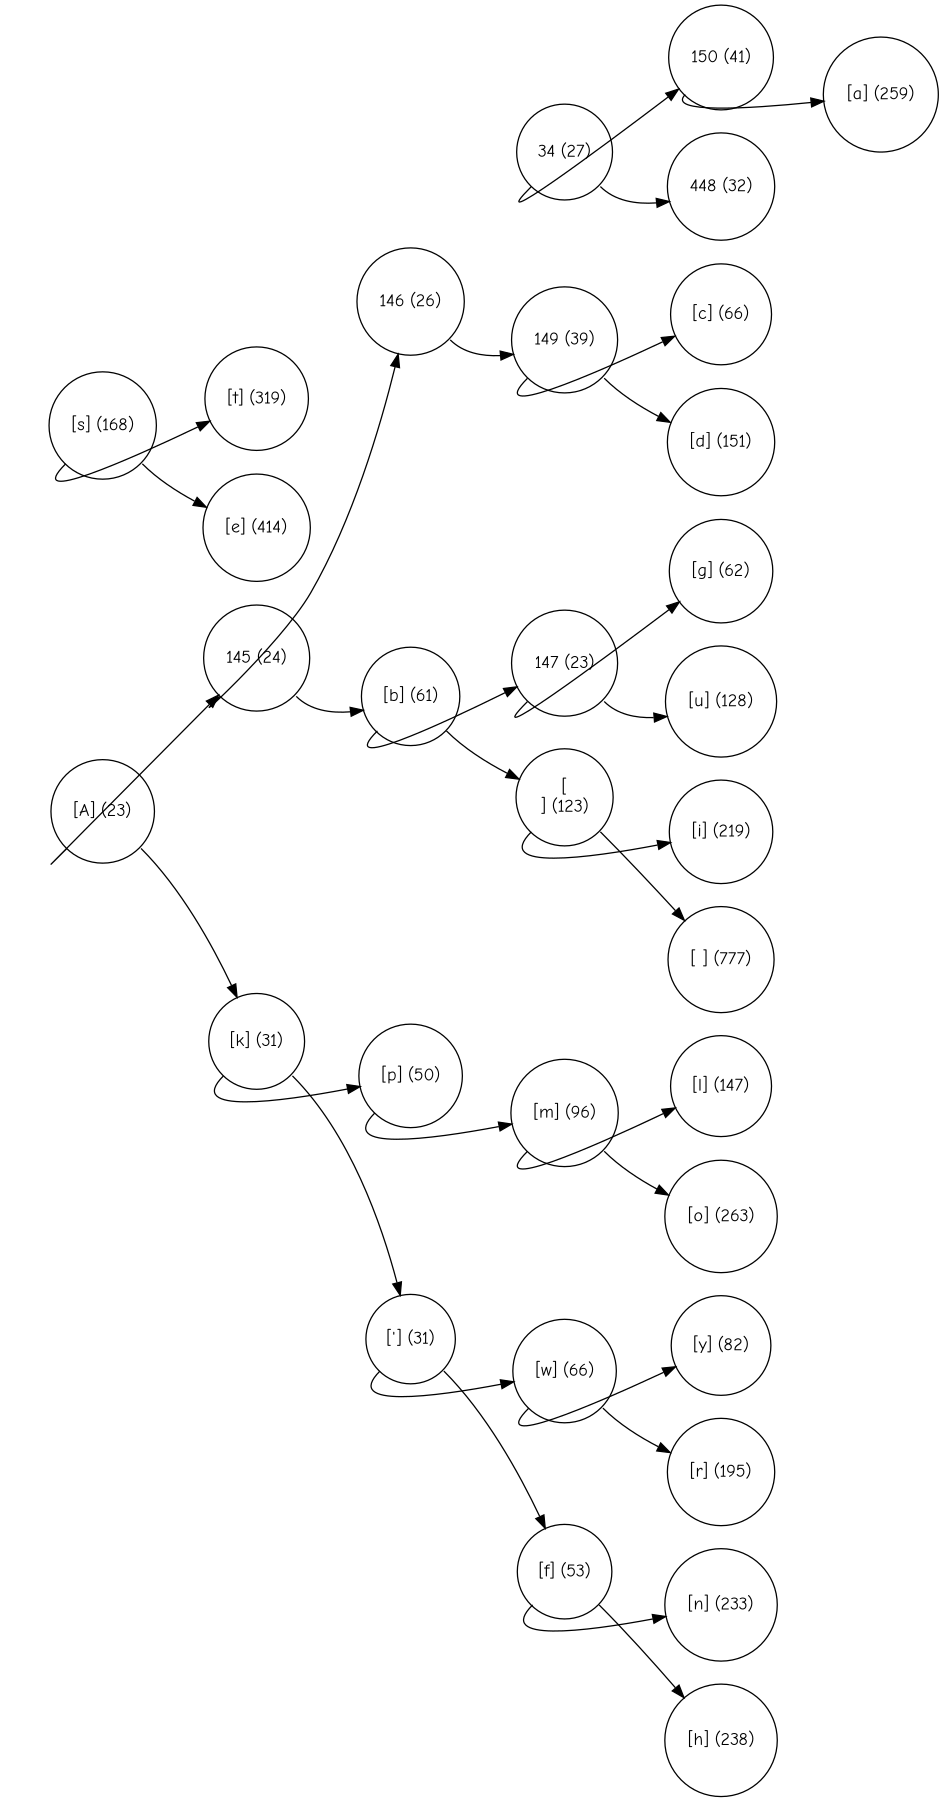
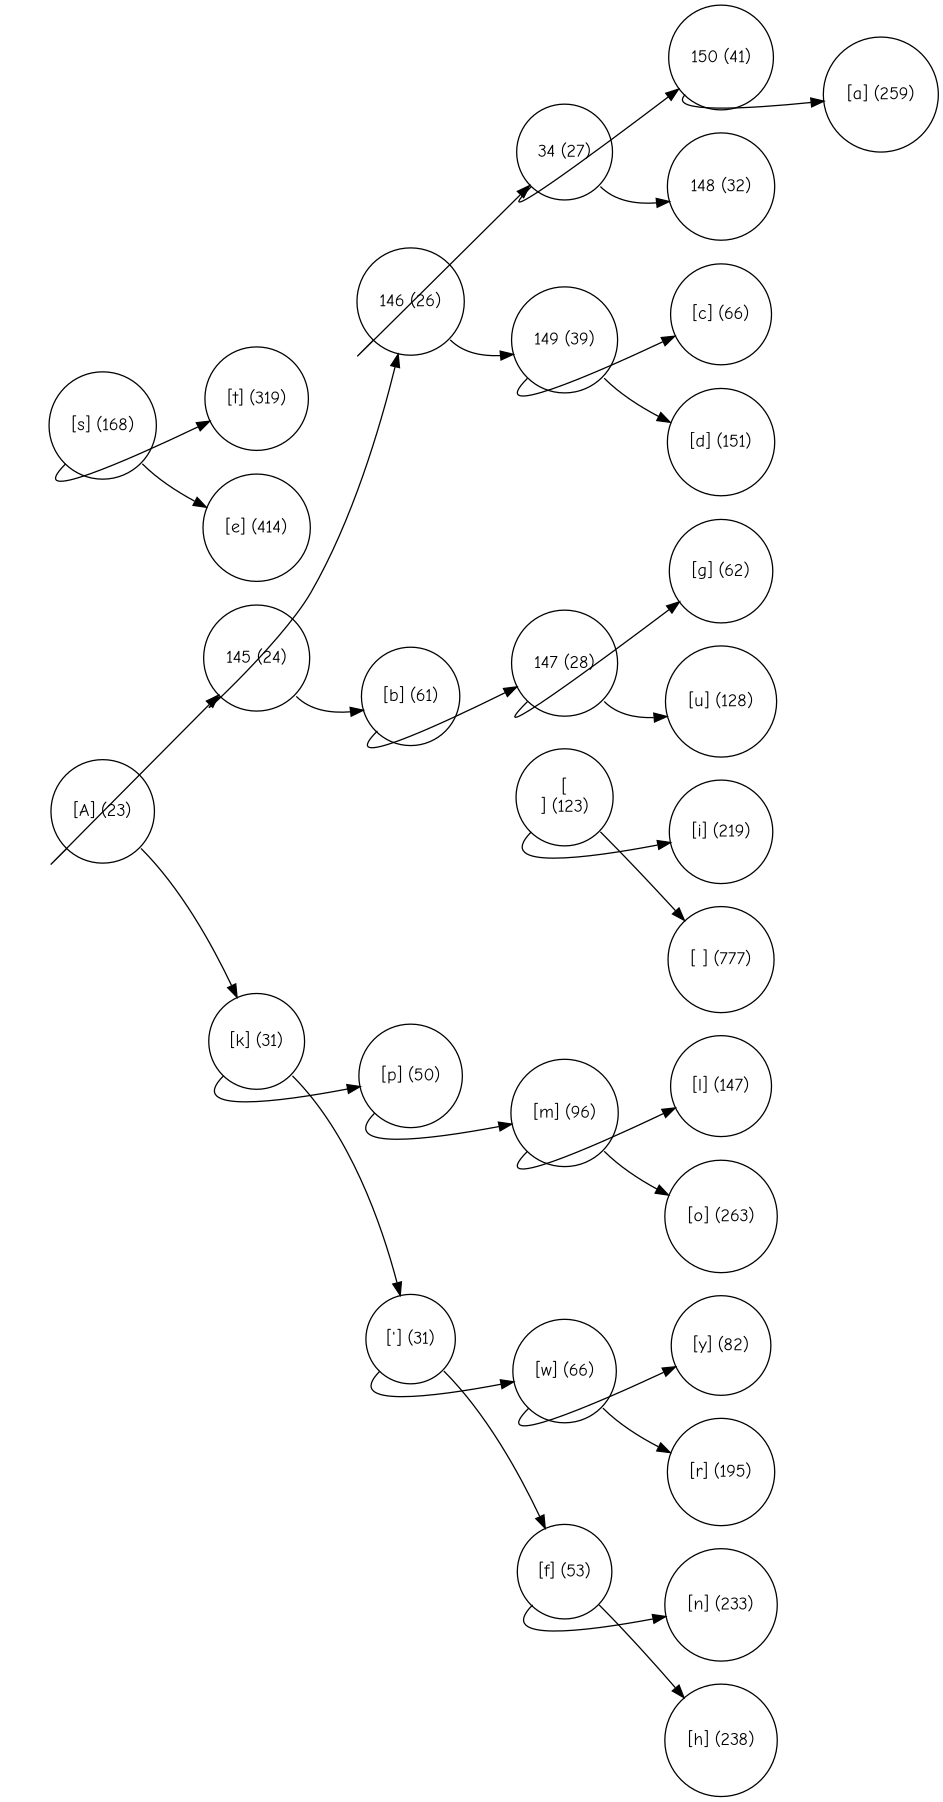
(721, 187) -> (721, 187)
none -> (432, 282)
(565, 663) -> (565, 663)
(475, 754) -> none
